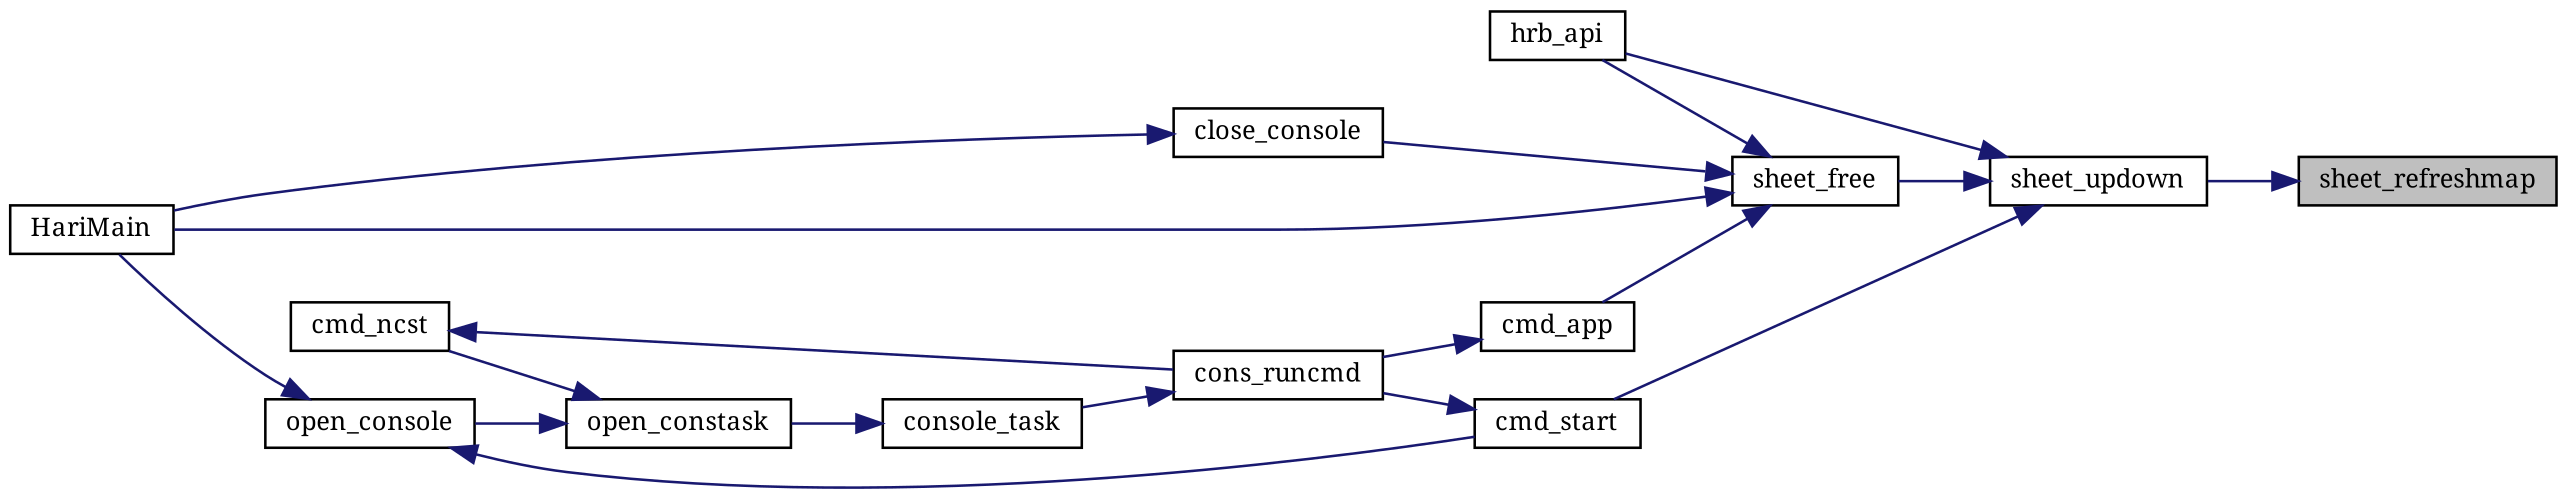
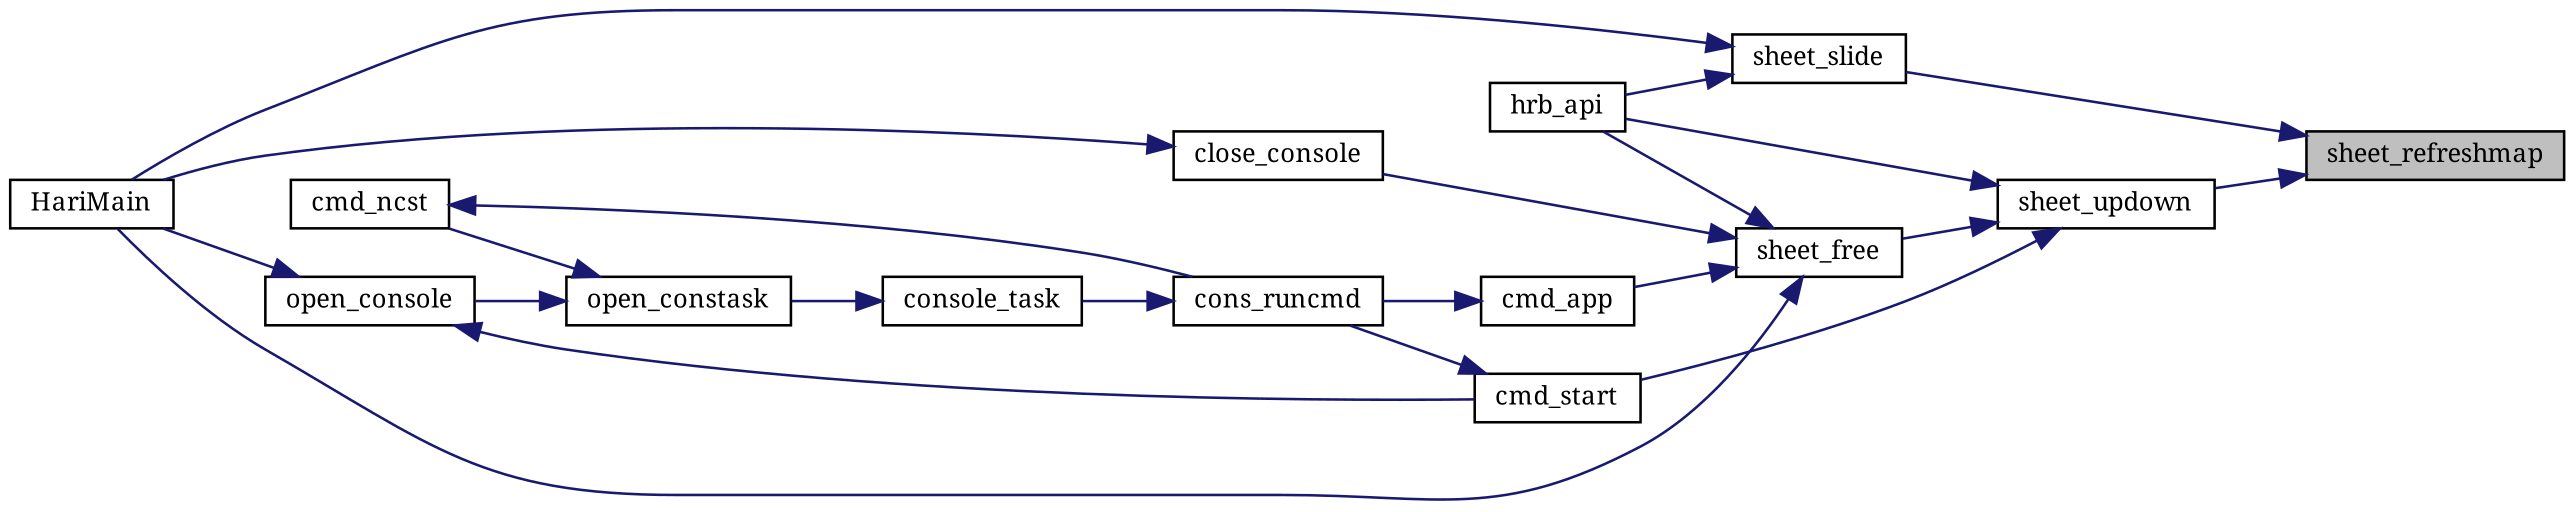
none -> (1819, 59)
